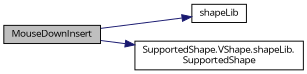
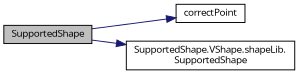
(219, 13) -> (211, 13)
(52, 34) -> (48, 34)
